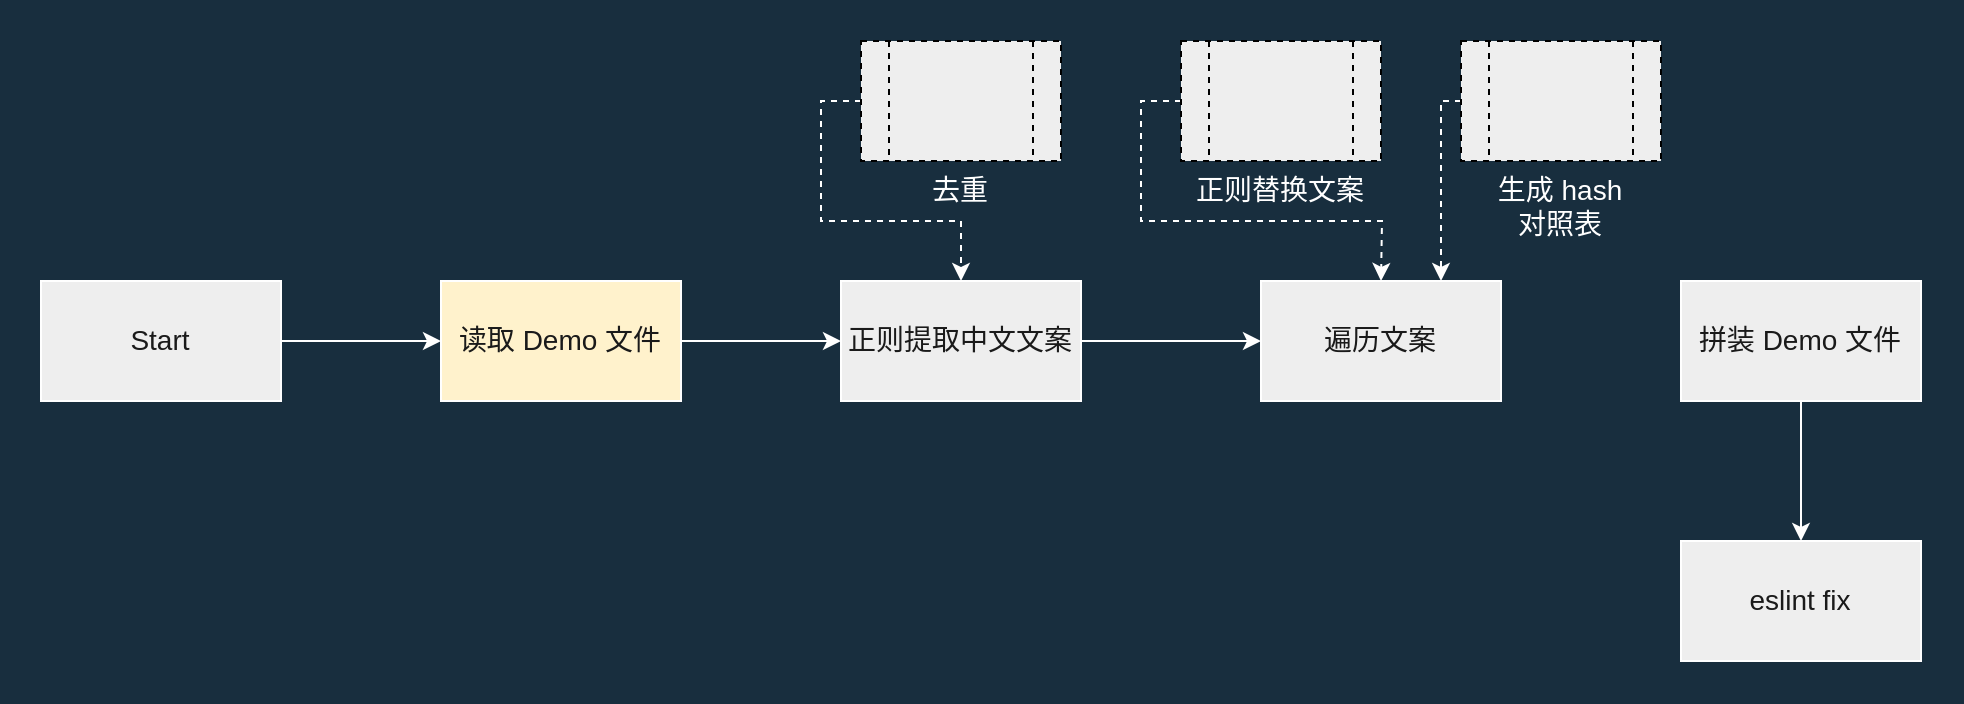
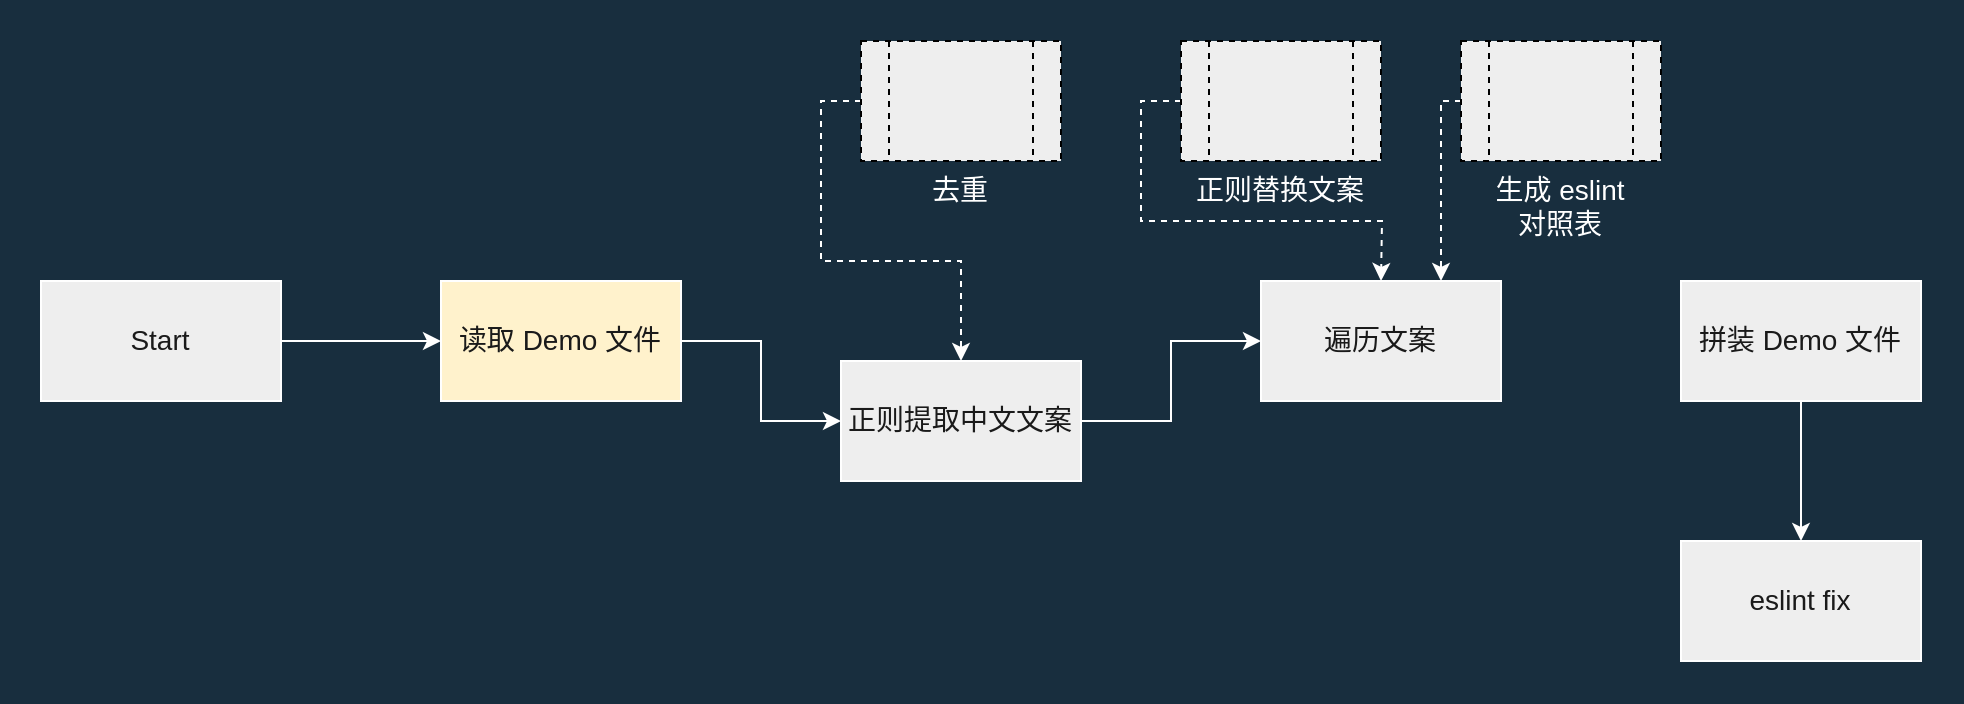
(1561, 209) -> (1561, 209)
(961, 341) -> (961, 421)
